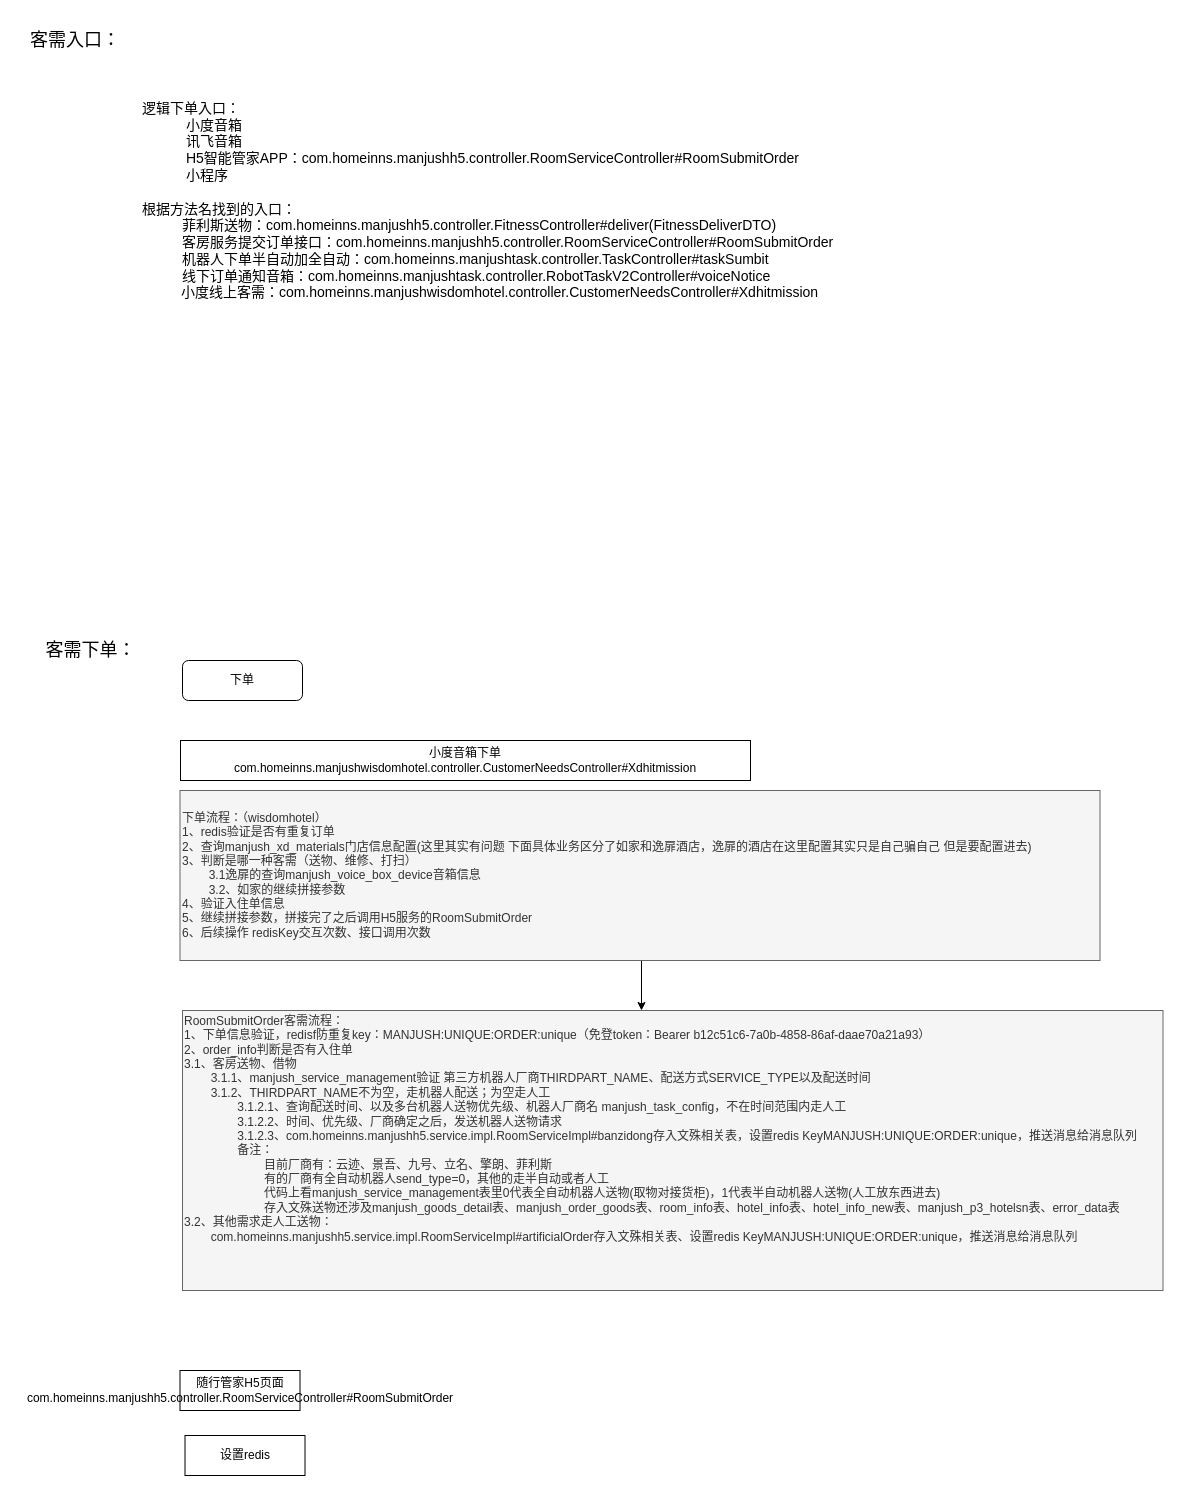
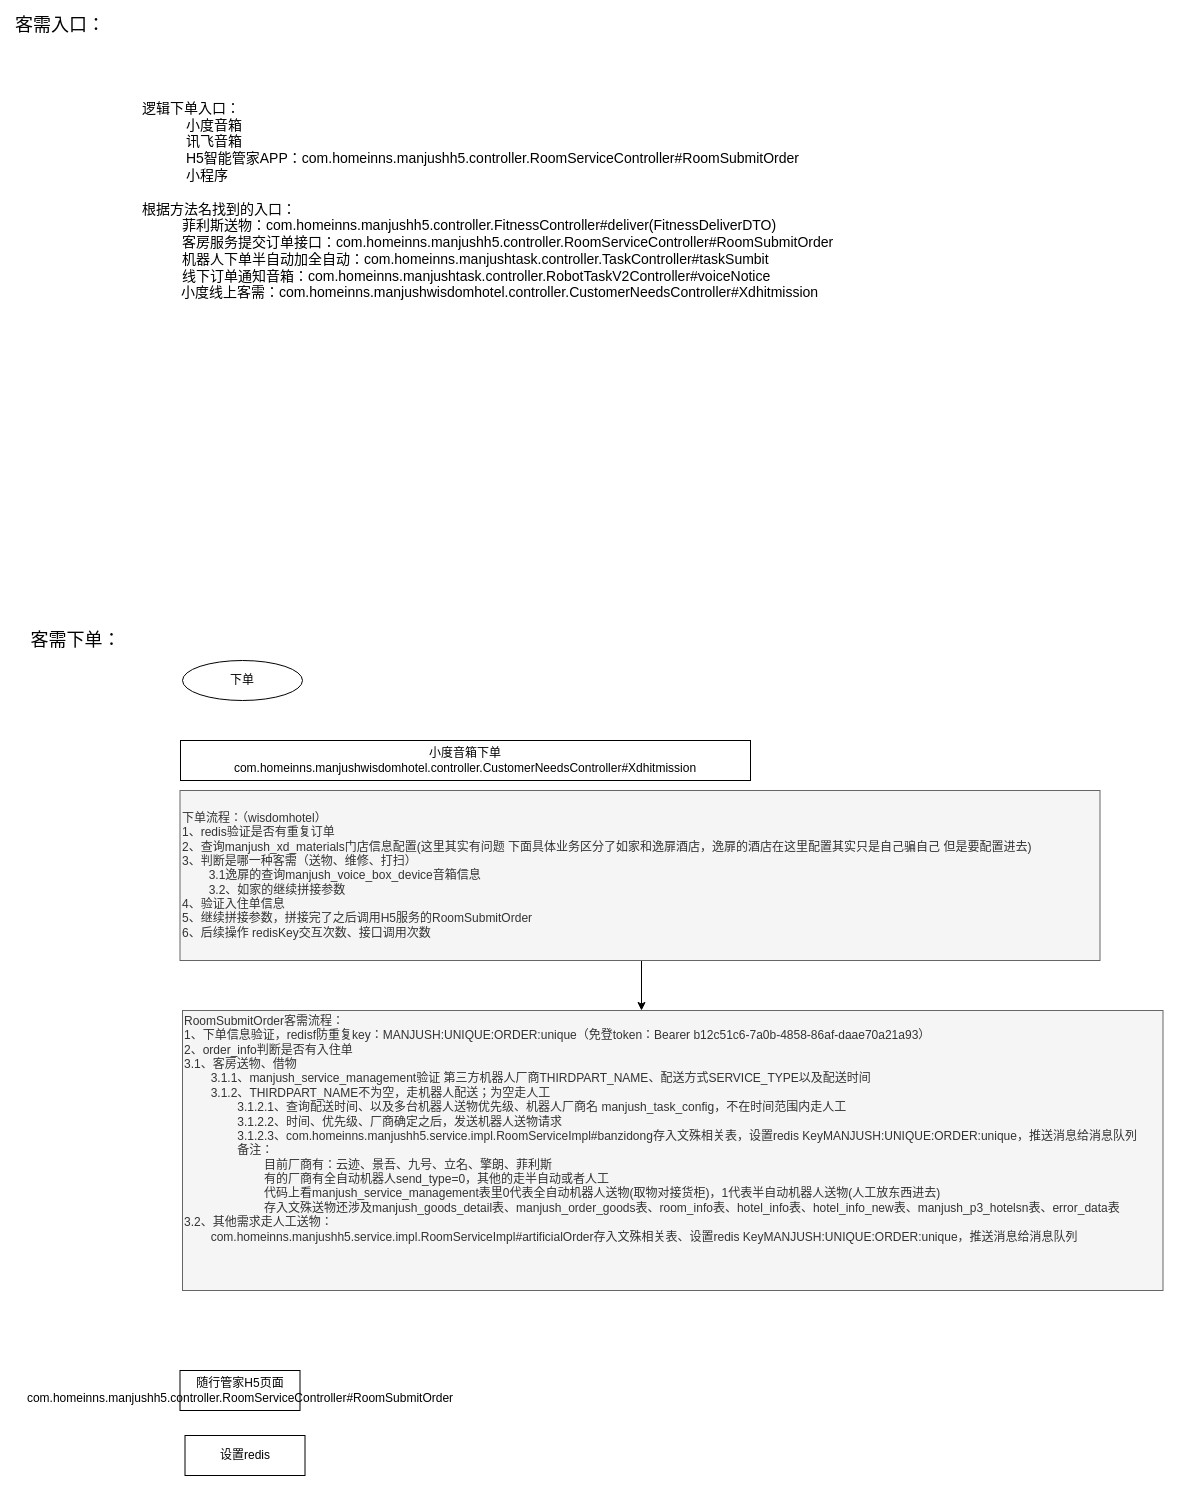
(76, 41) -> (61, 26)
(91, 651) -> (76, 641)
(243, 681) -> (243, 681)
